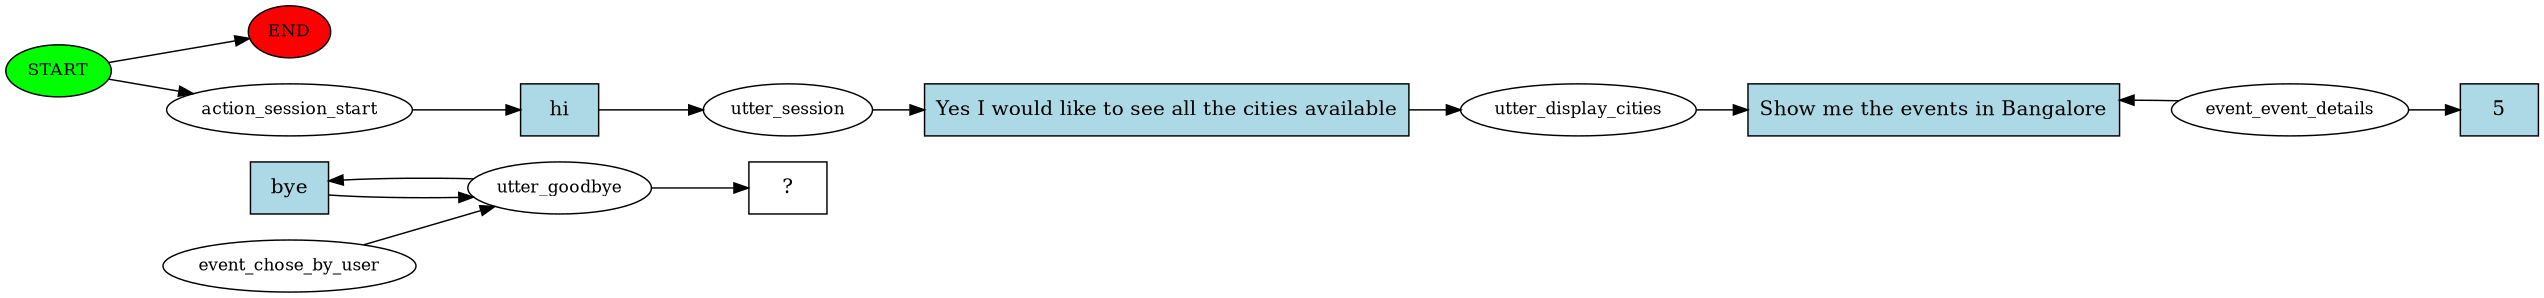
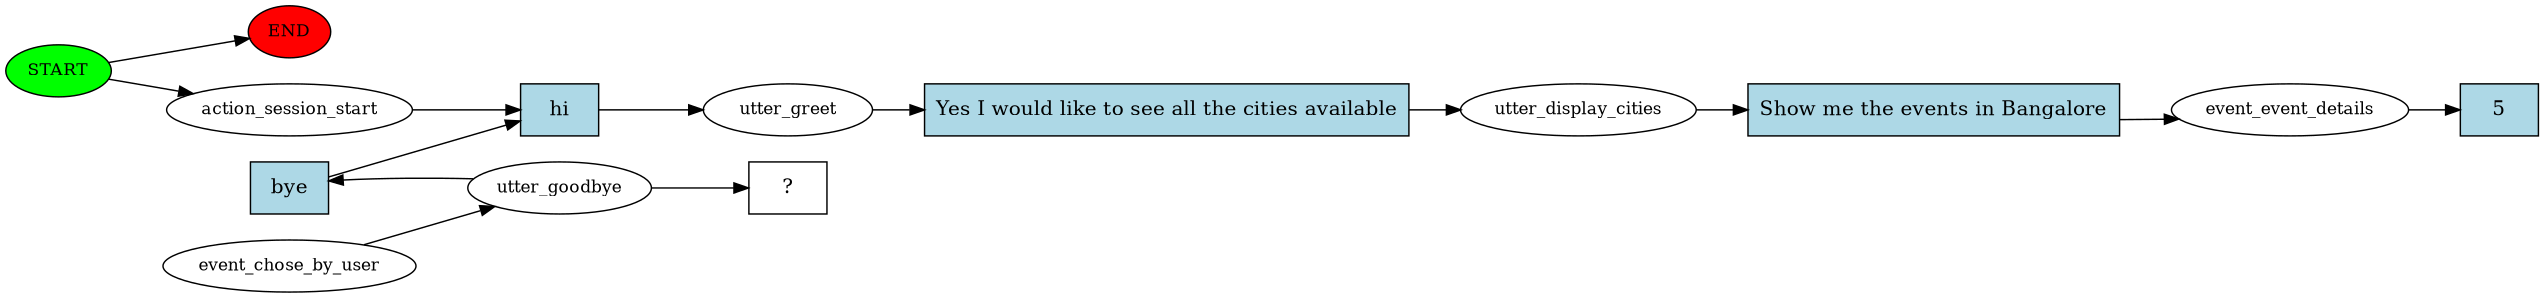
(2157, 100) -> (2142, 120)
(788, 110) -> (788, 110)
(394, 197) -> (417, 151)
